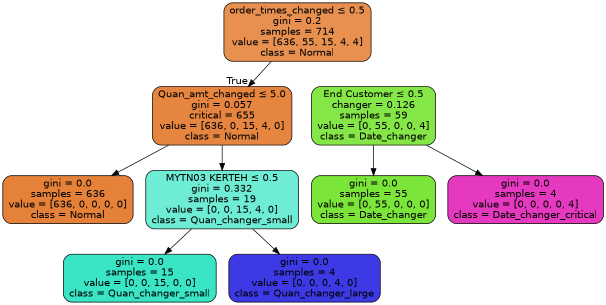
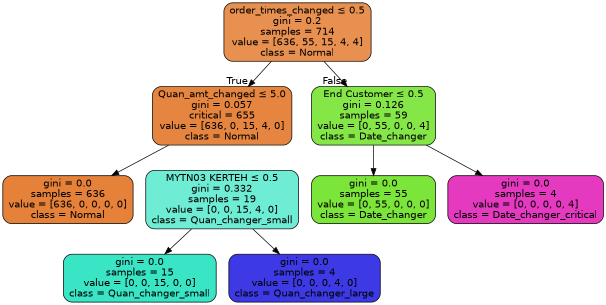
none -> (333, 71)
(374, 105) -> (374, 105)
(222, 154) -> none
